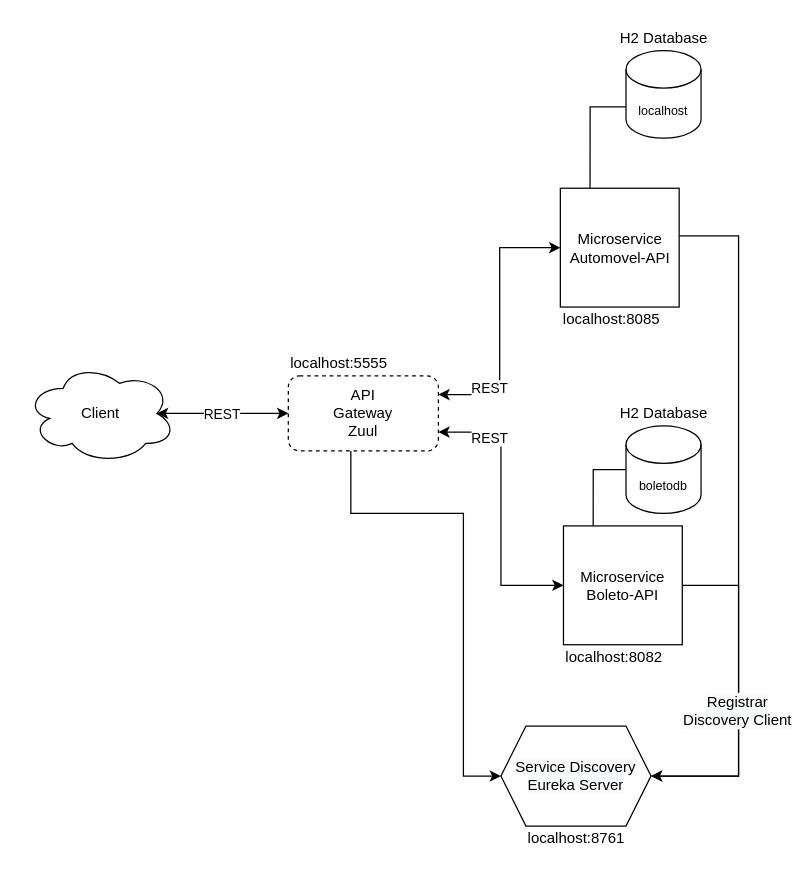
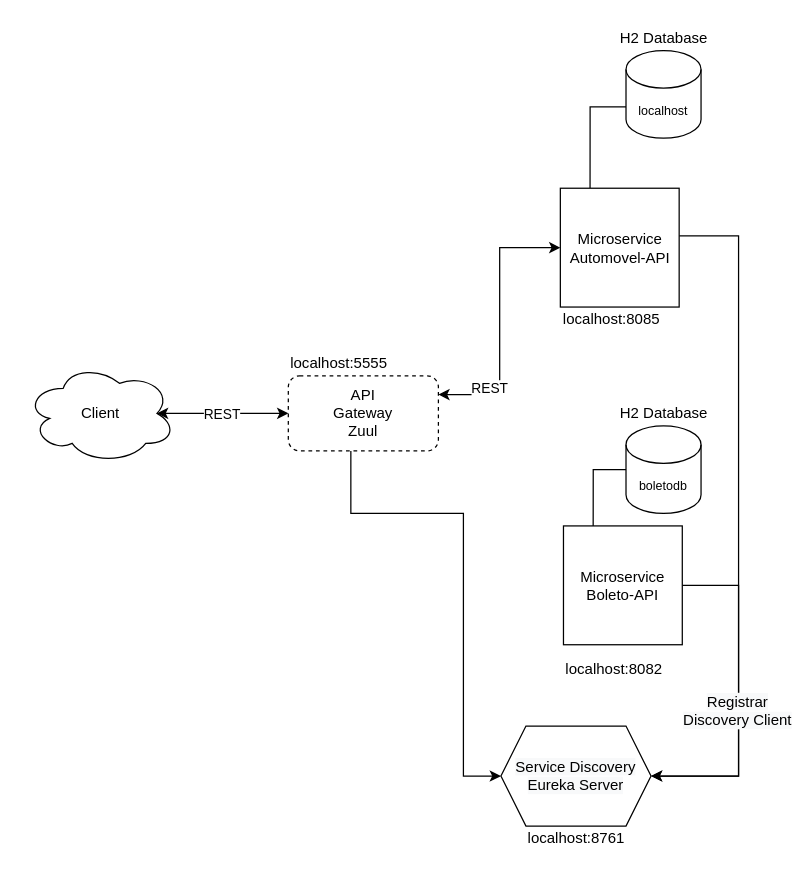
(501, 509) -> none
(619, 657) -> (619, 669)
